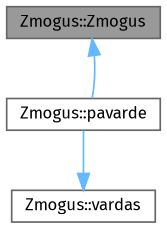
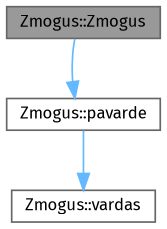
(95, 77) -> (72, 60)
